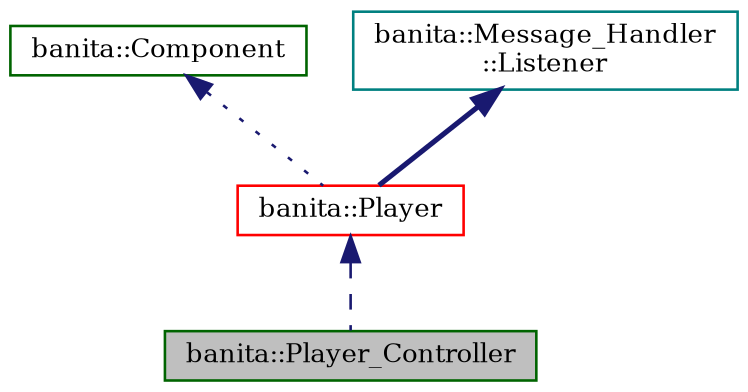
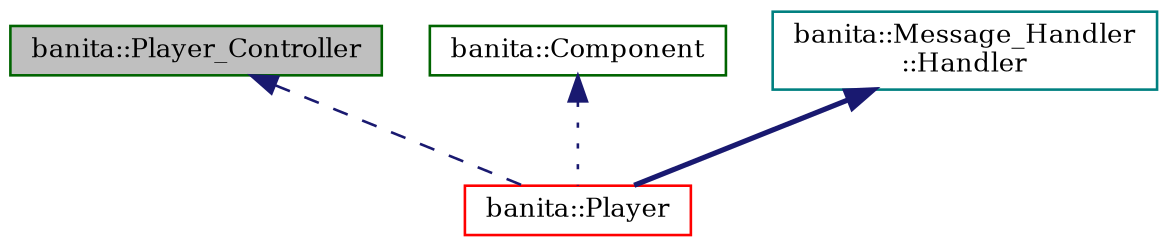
(545, 51) -> (965, 51)
(351, 297) -> (399, 136)
